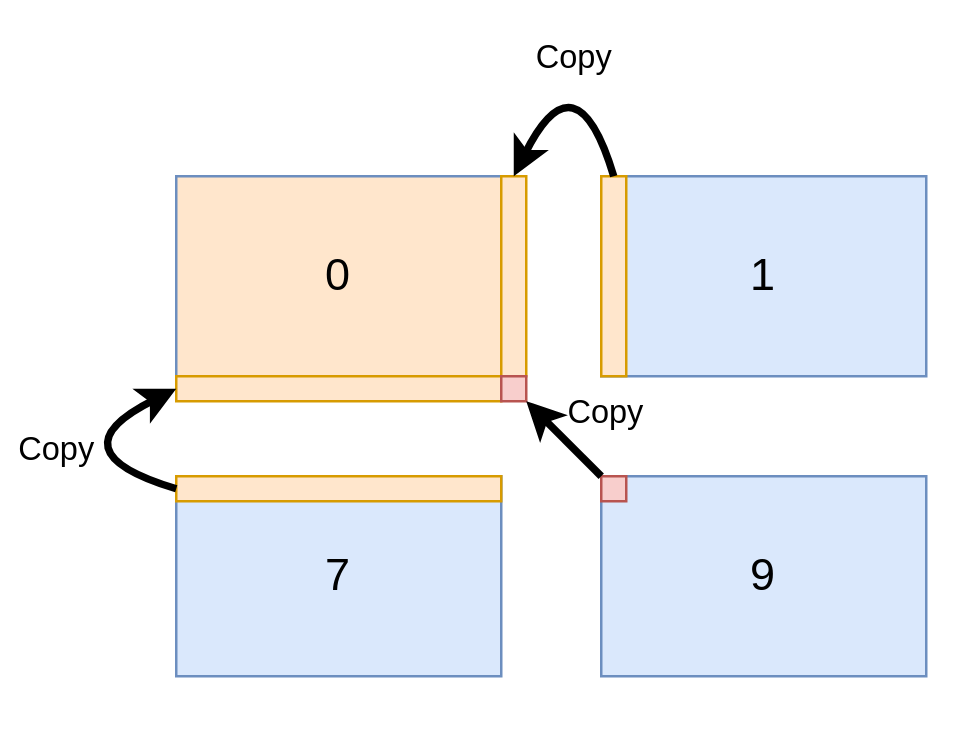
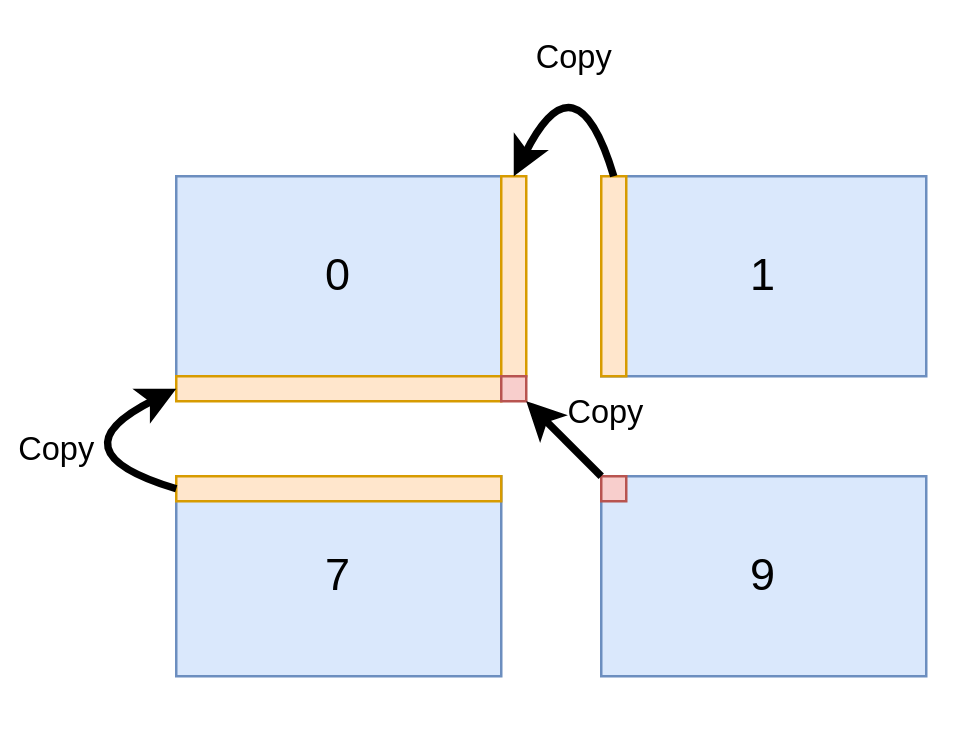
(339, 276) -> (339, 276)
